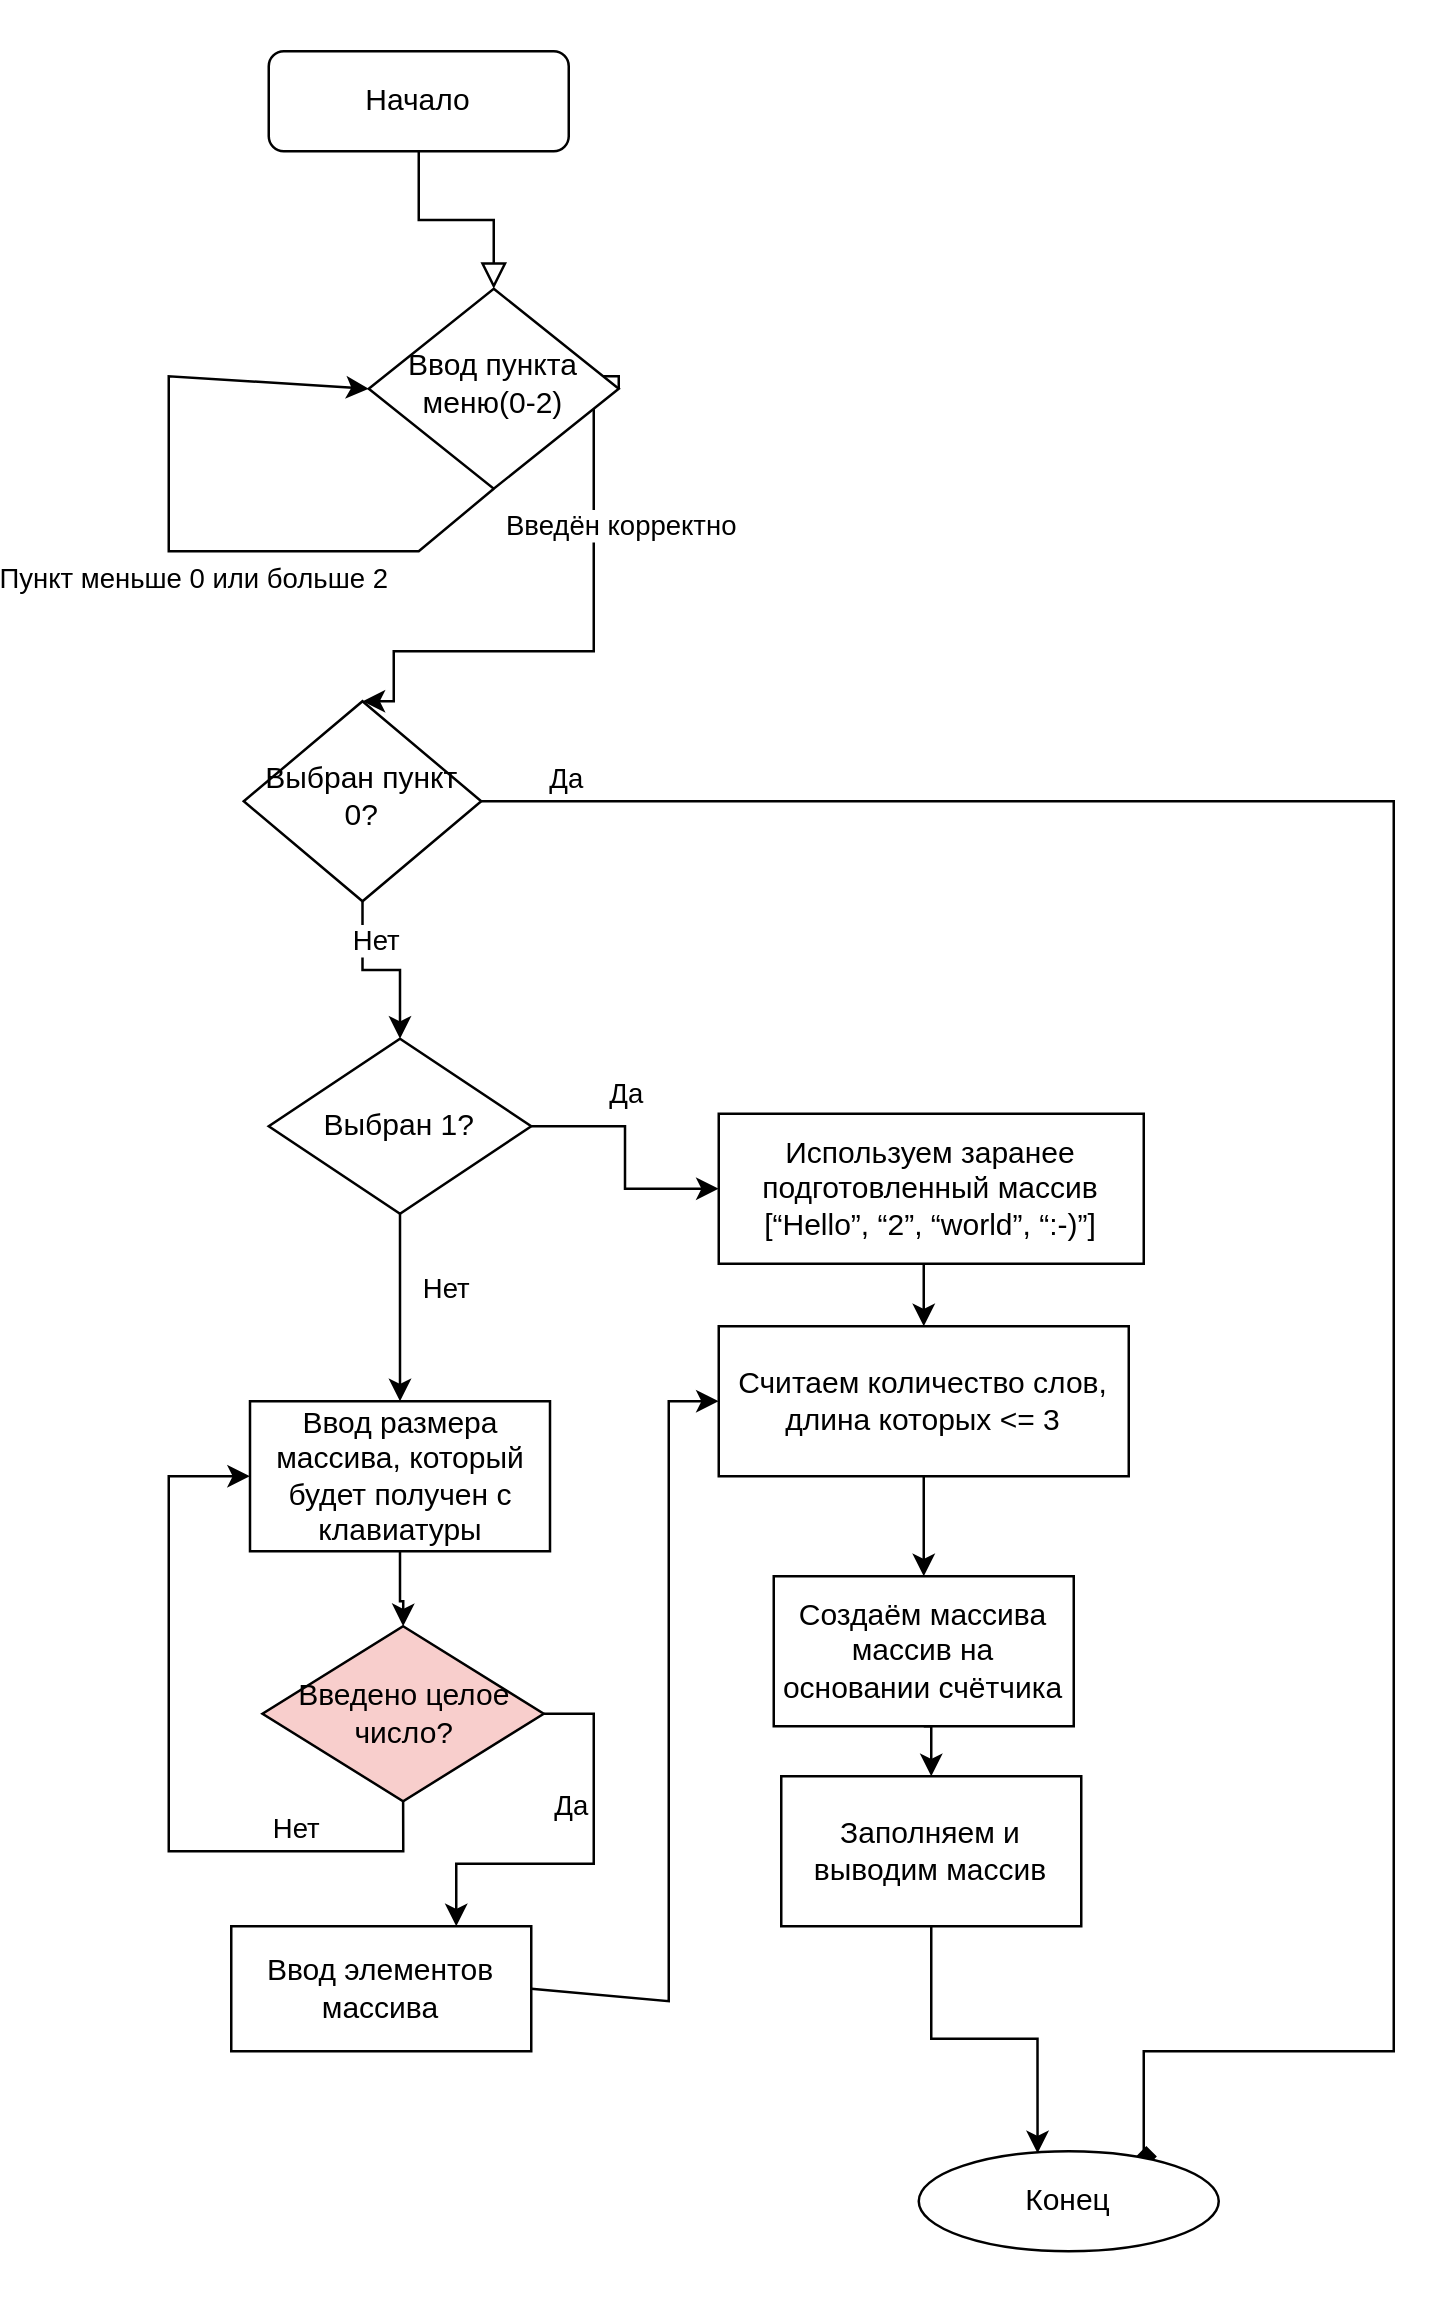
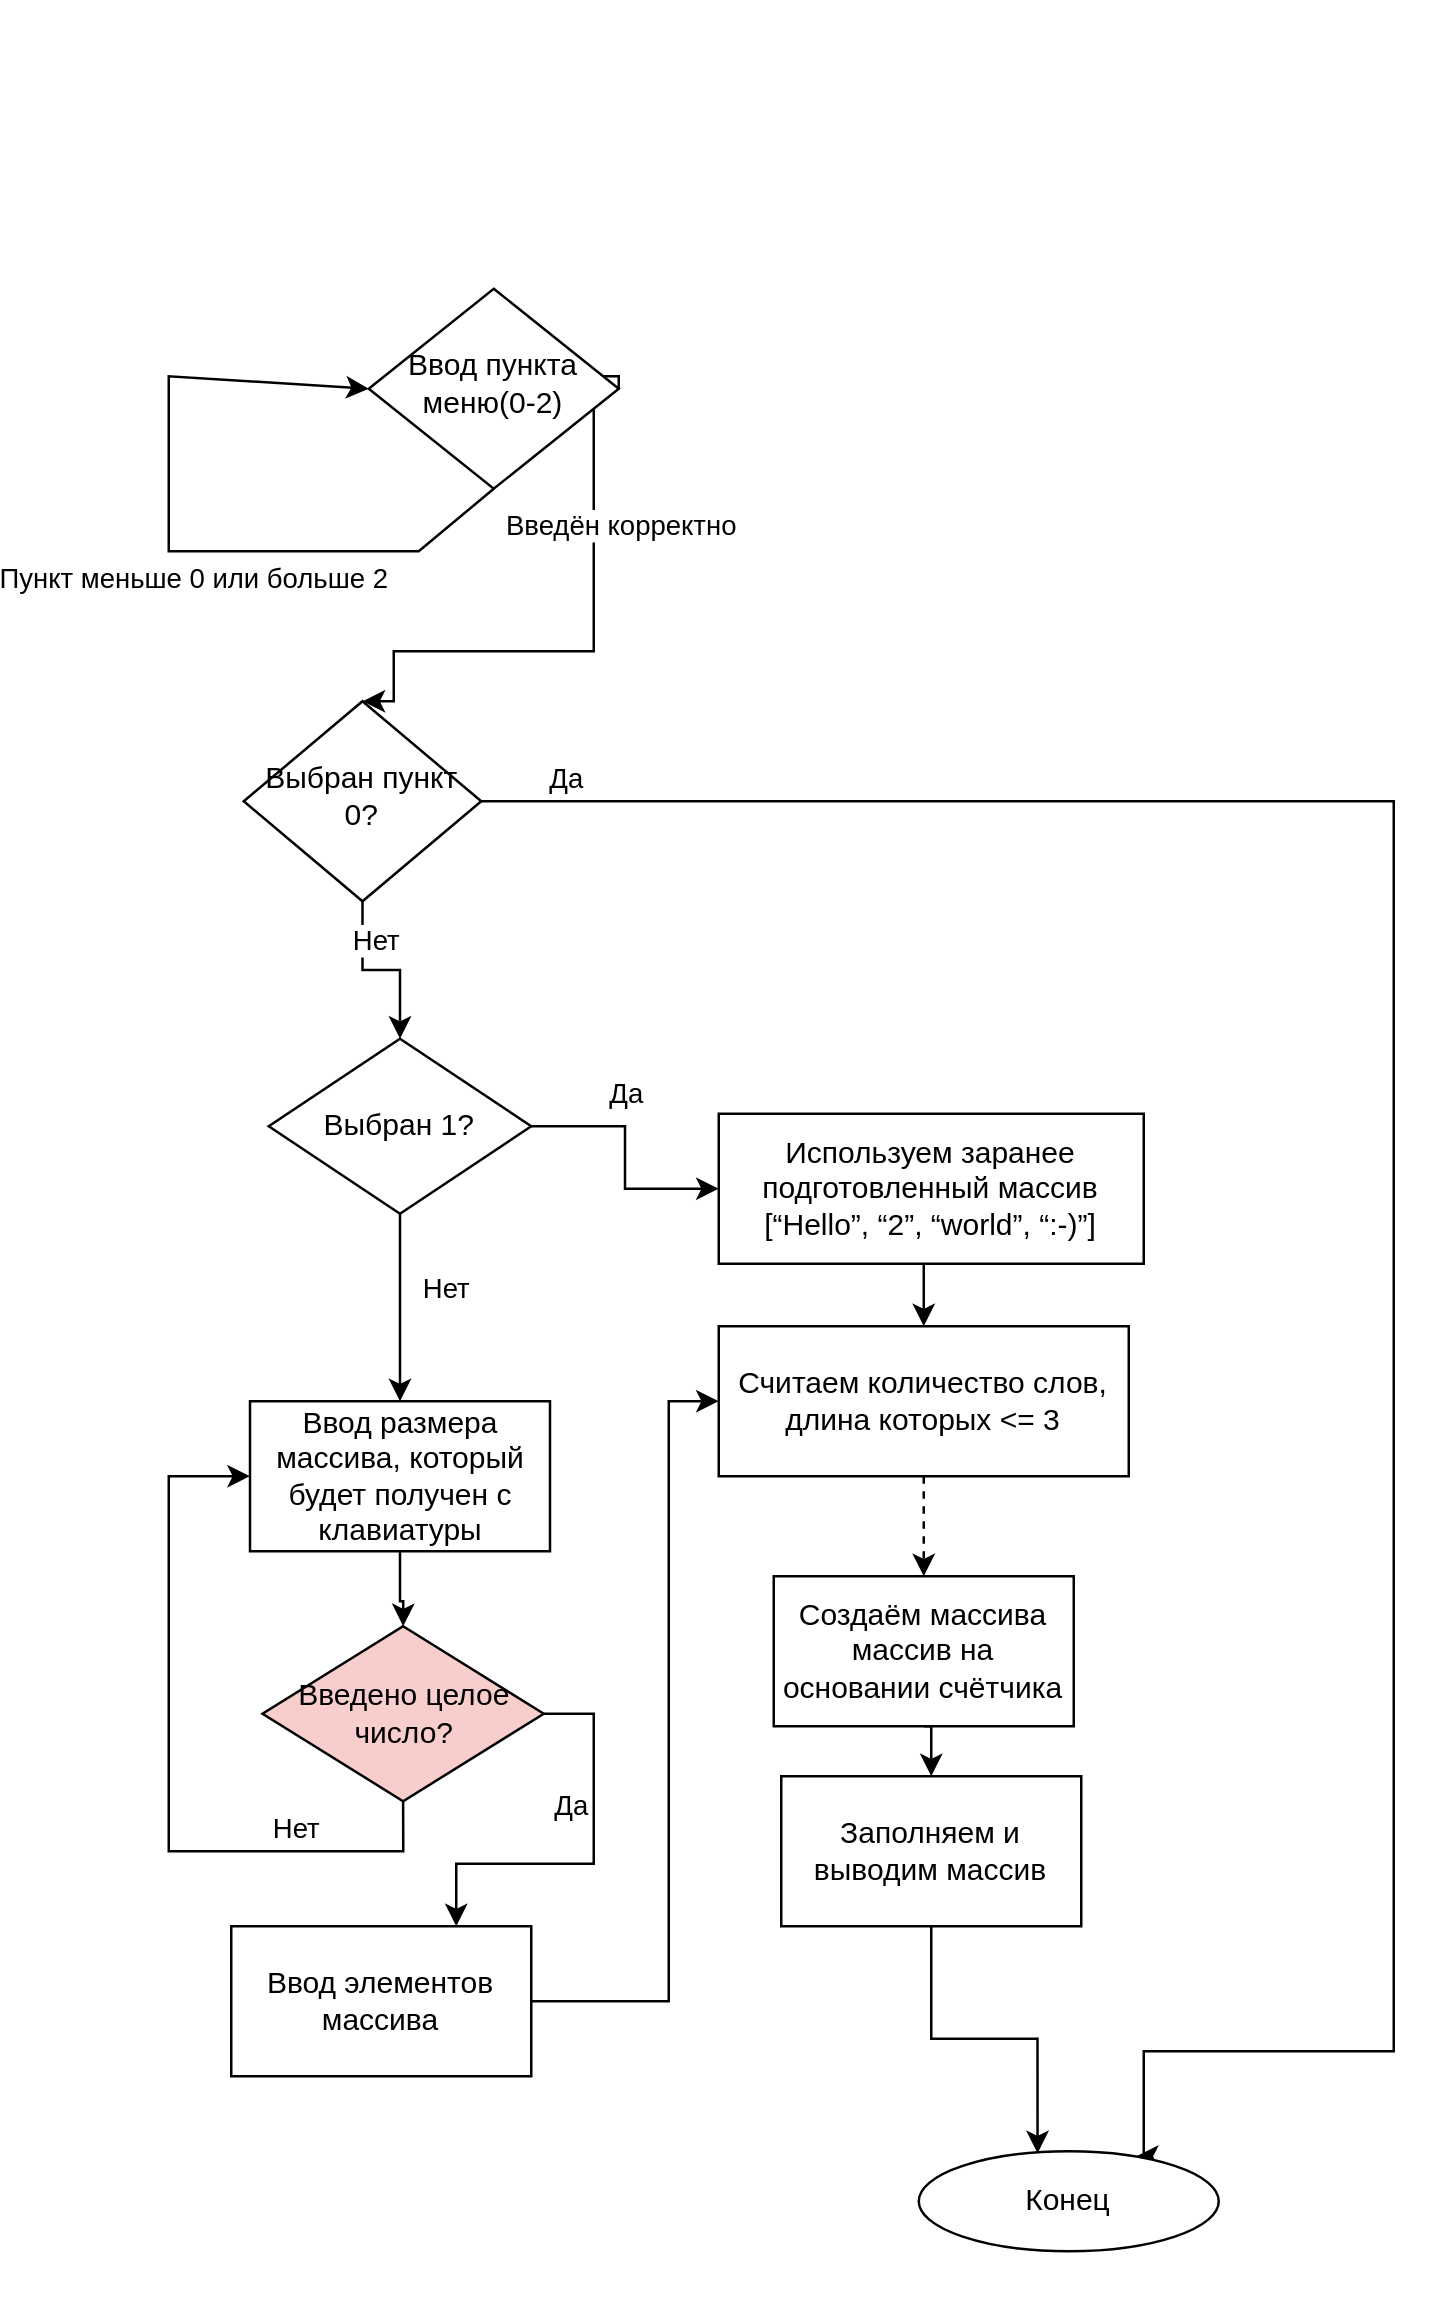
(419, 101) -> none
(444, 220) -> none
(924, 1517) -> (924, 1517)
(381, 1989) -> (381, 2001)
(1153, 2156) -> (1151, 2156)
